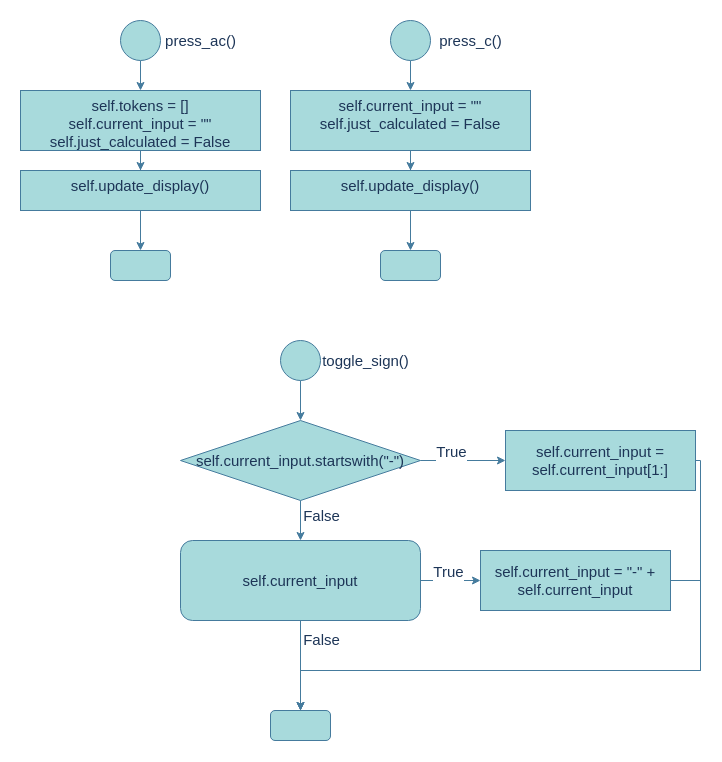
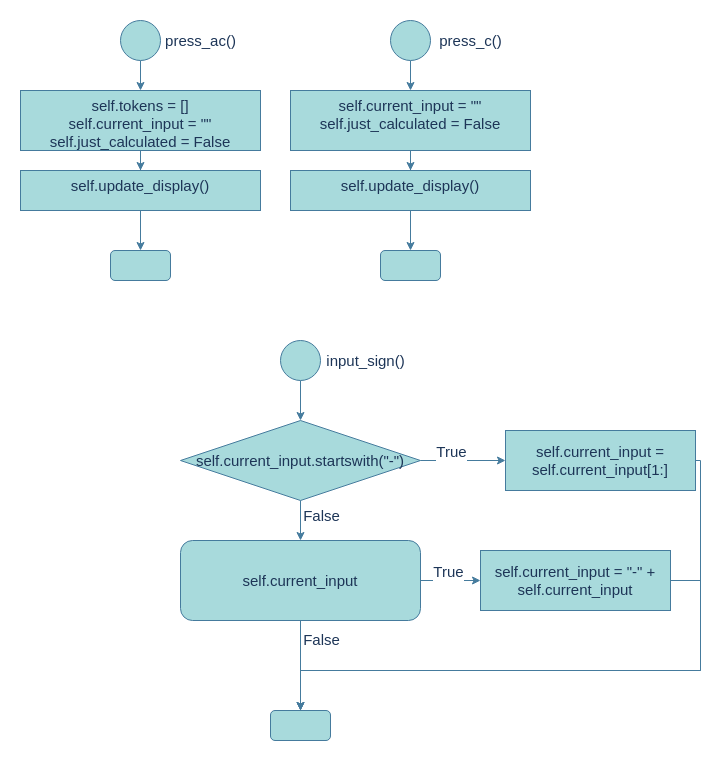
(366, 361) -> (366, 361)
